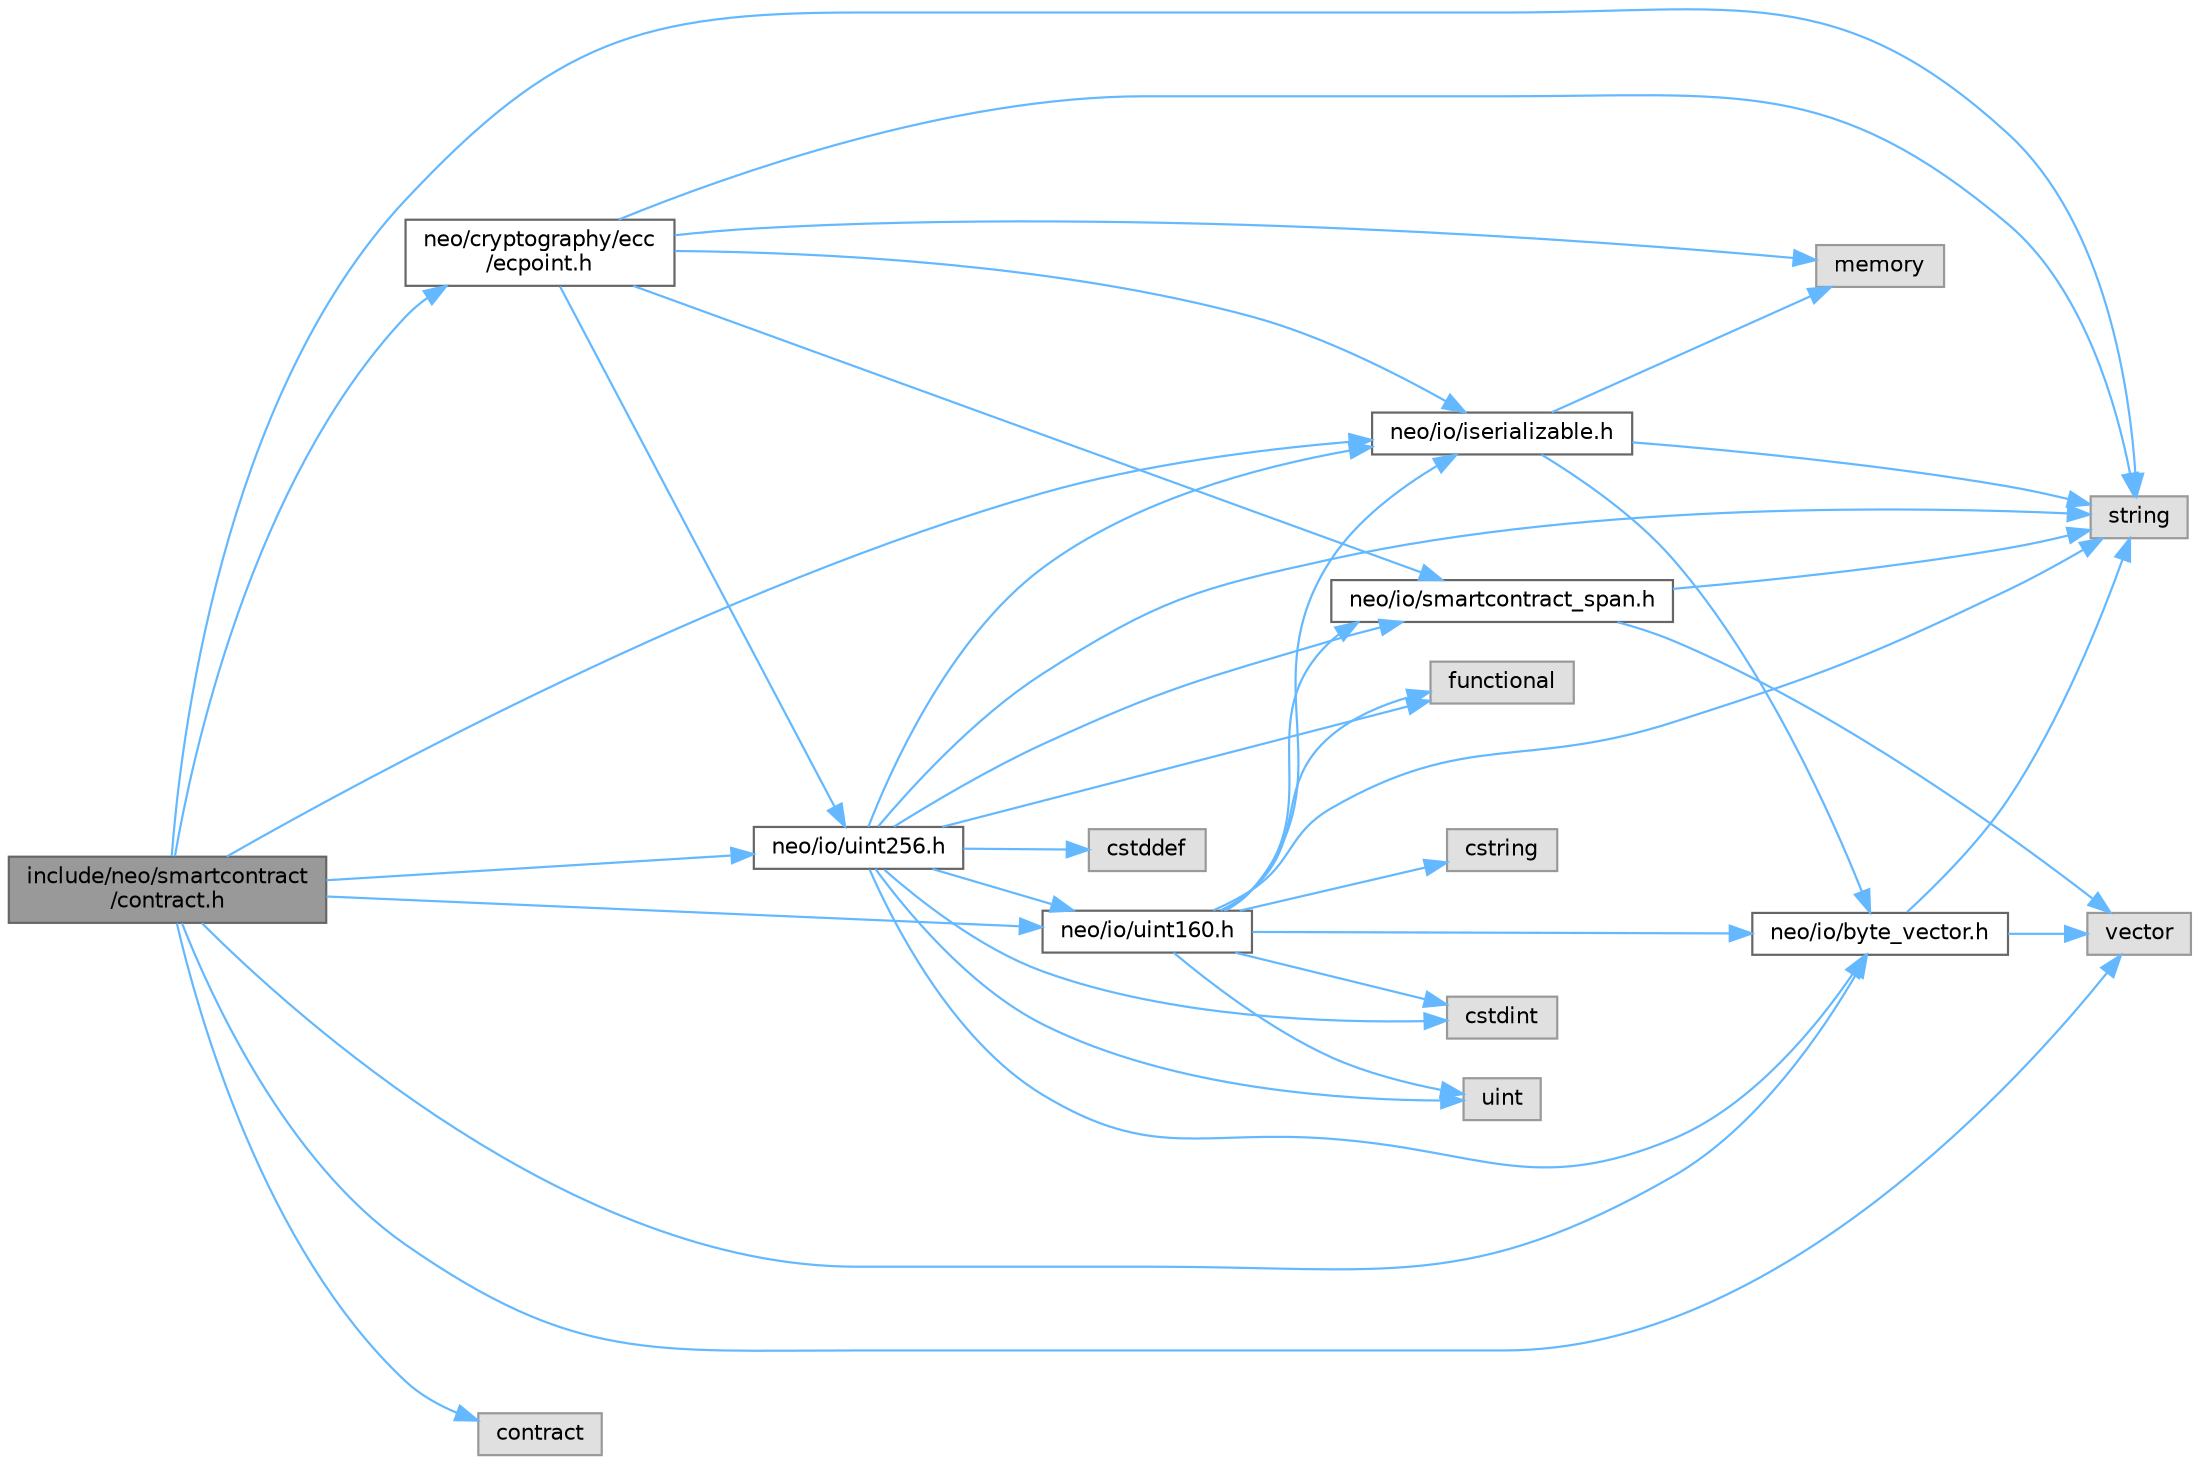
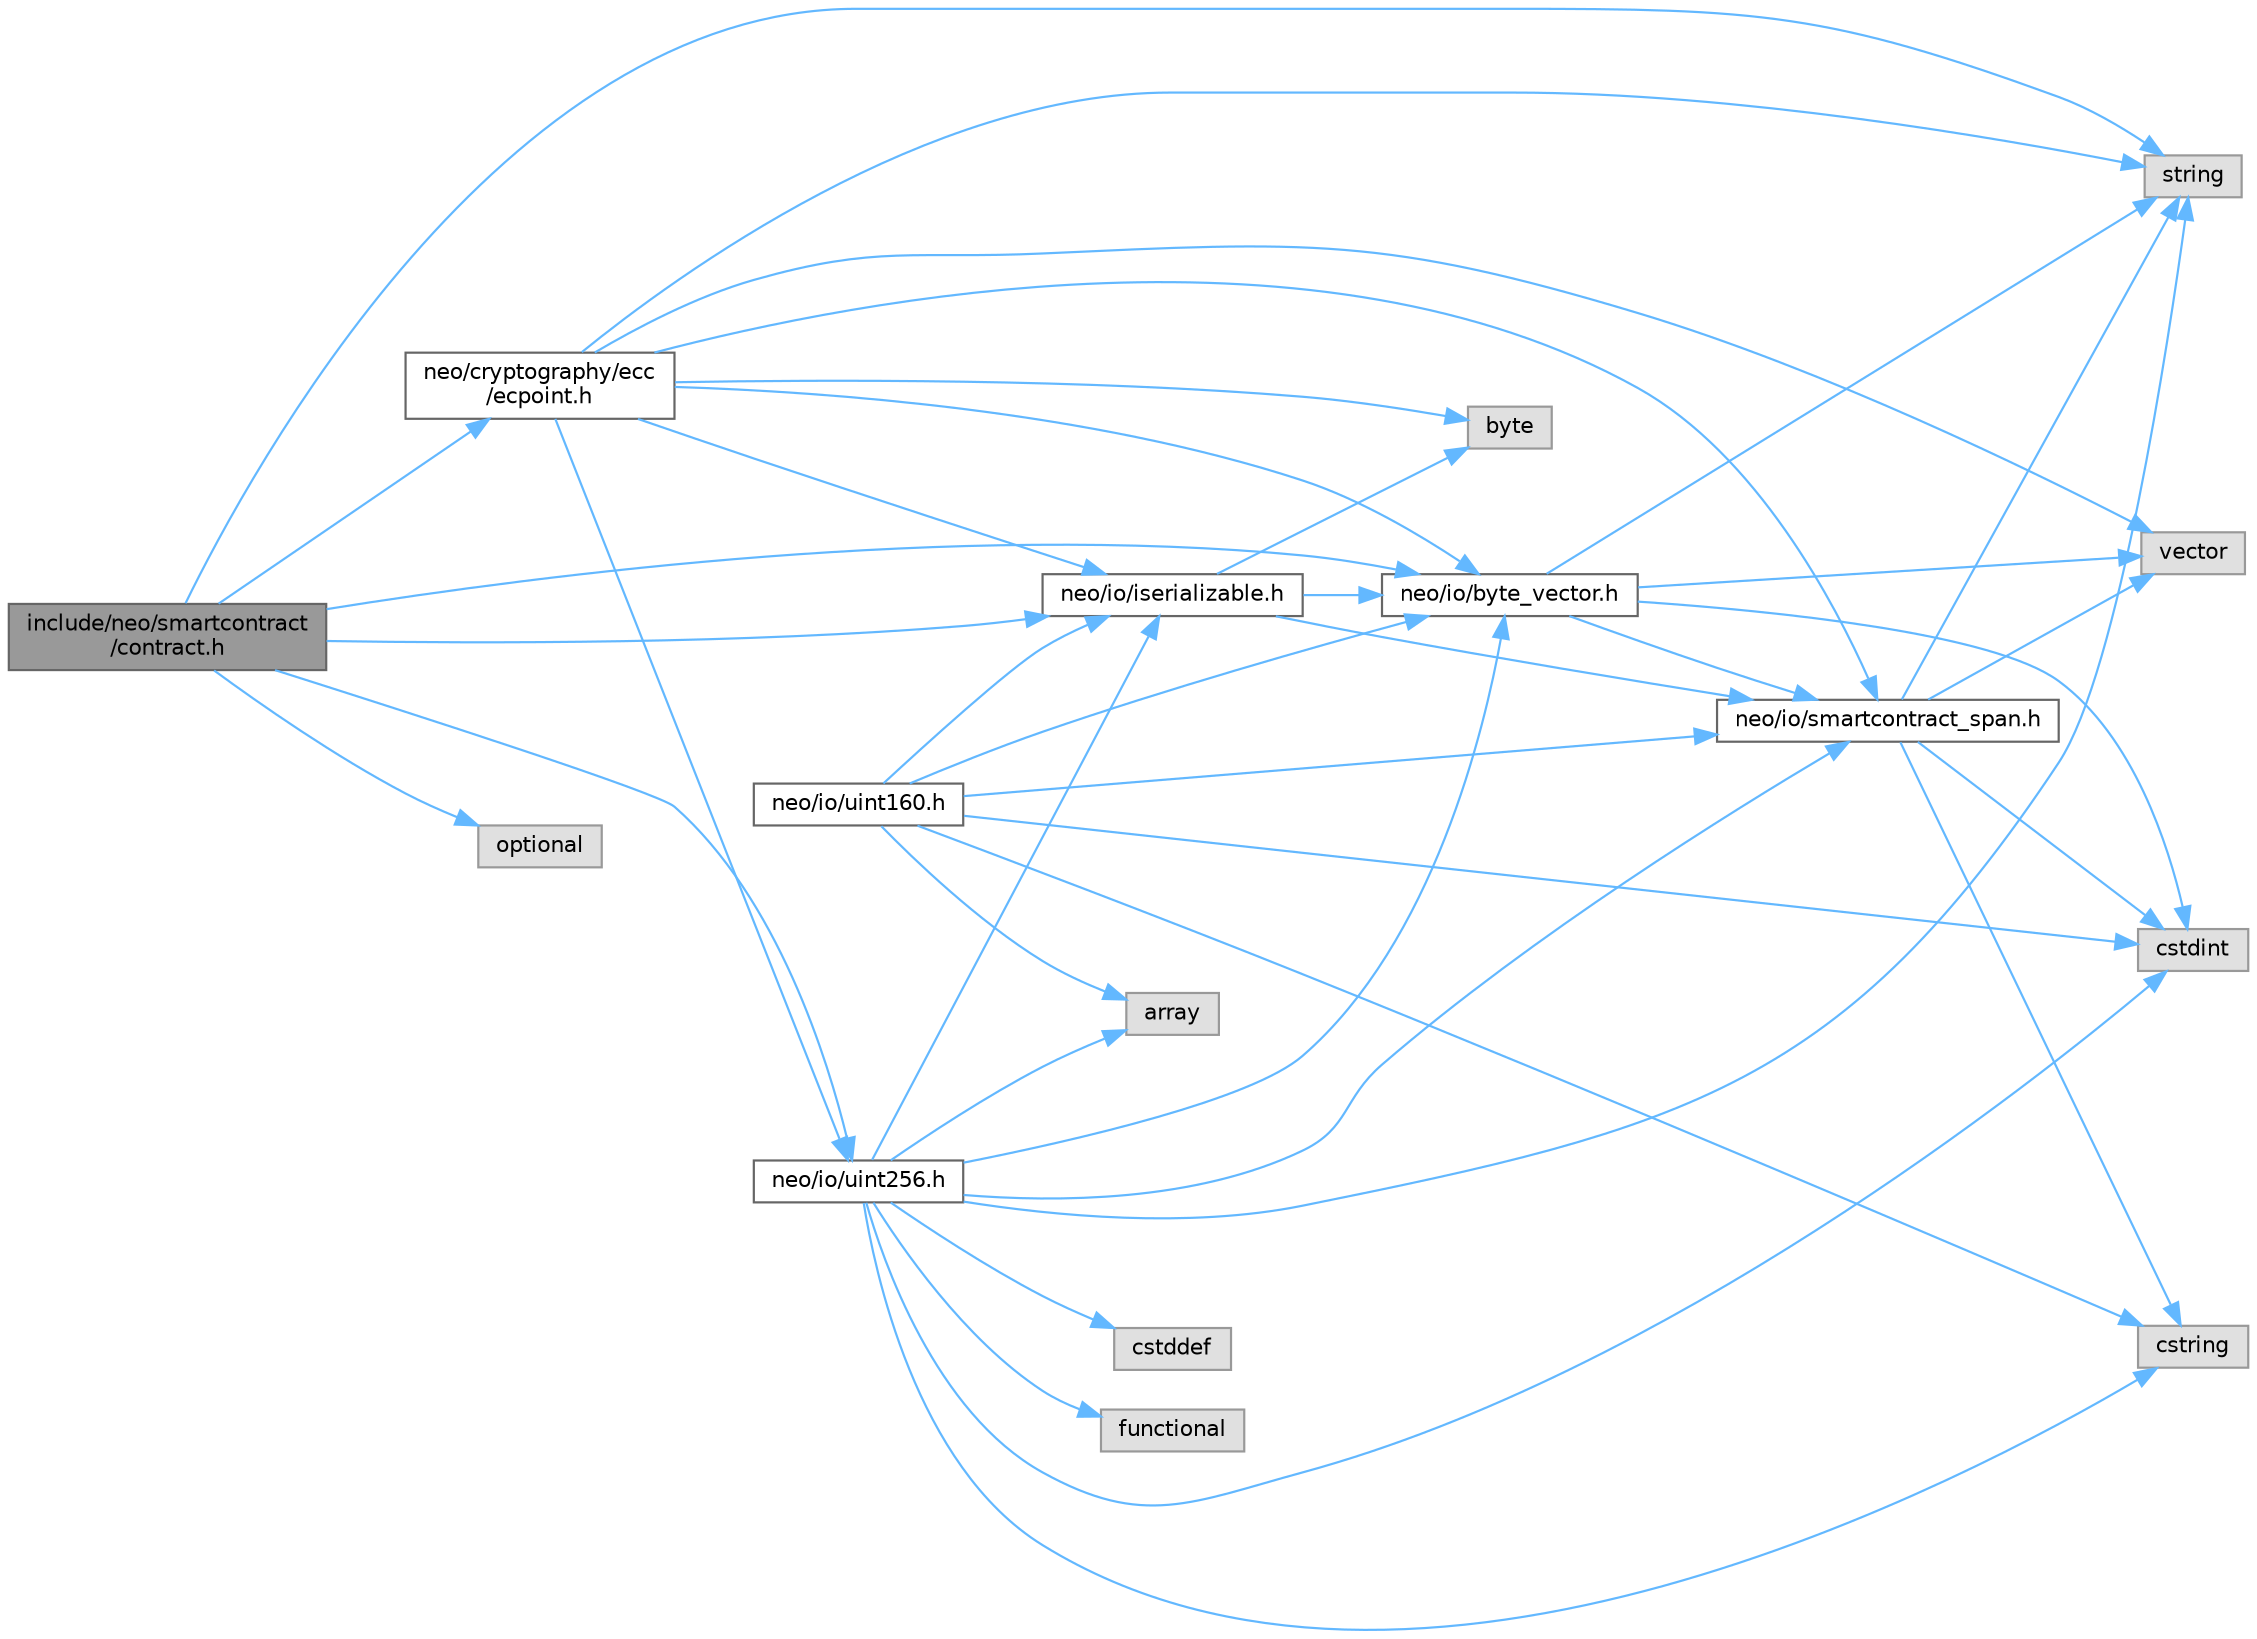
(1880, 266) -> (1510, 428)
none -> (1079, 427)
(1851, 464) -> (1514, 660)
none -> (1981, 649)
none -> (1682, 656)
(1640, 731) -> none
(1313, 755) -> none
none -> (2032, 829)
(992, 887) -> (1408, 1626)
(673, 911) -> none
none -> (2036, 1024)
(1502, 1099) -> (1173, 1014)
(1111, 1350) -> (1378, 254)
(540, 1434) -> (540, 846)
